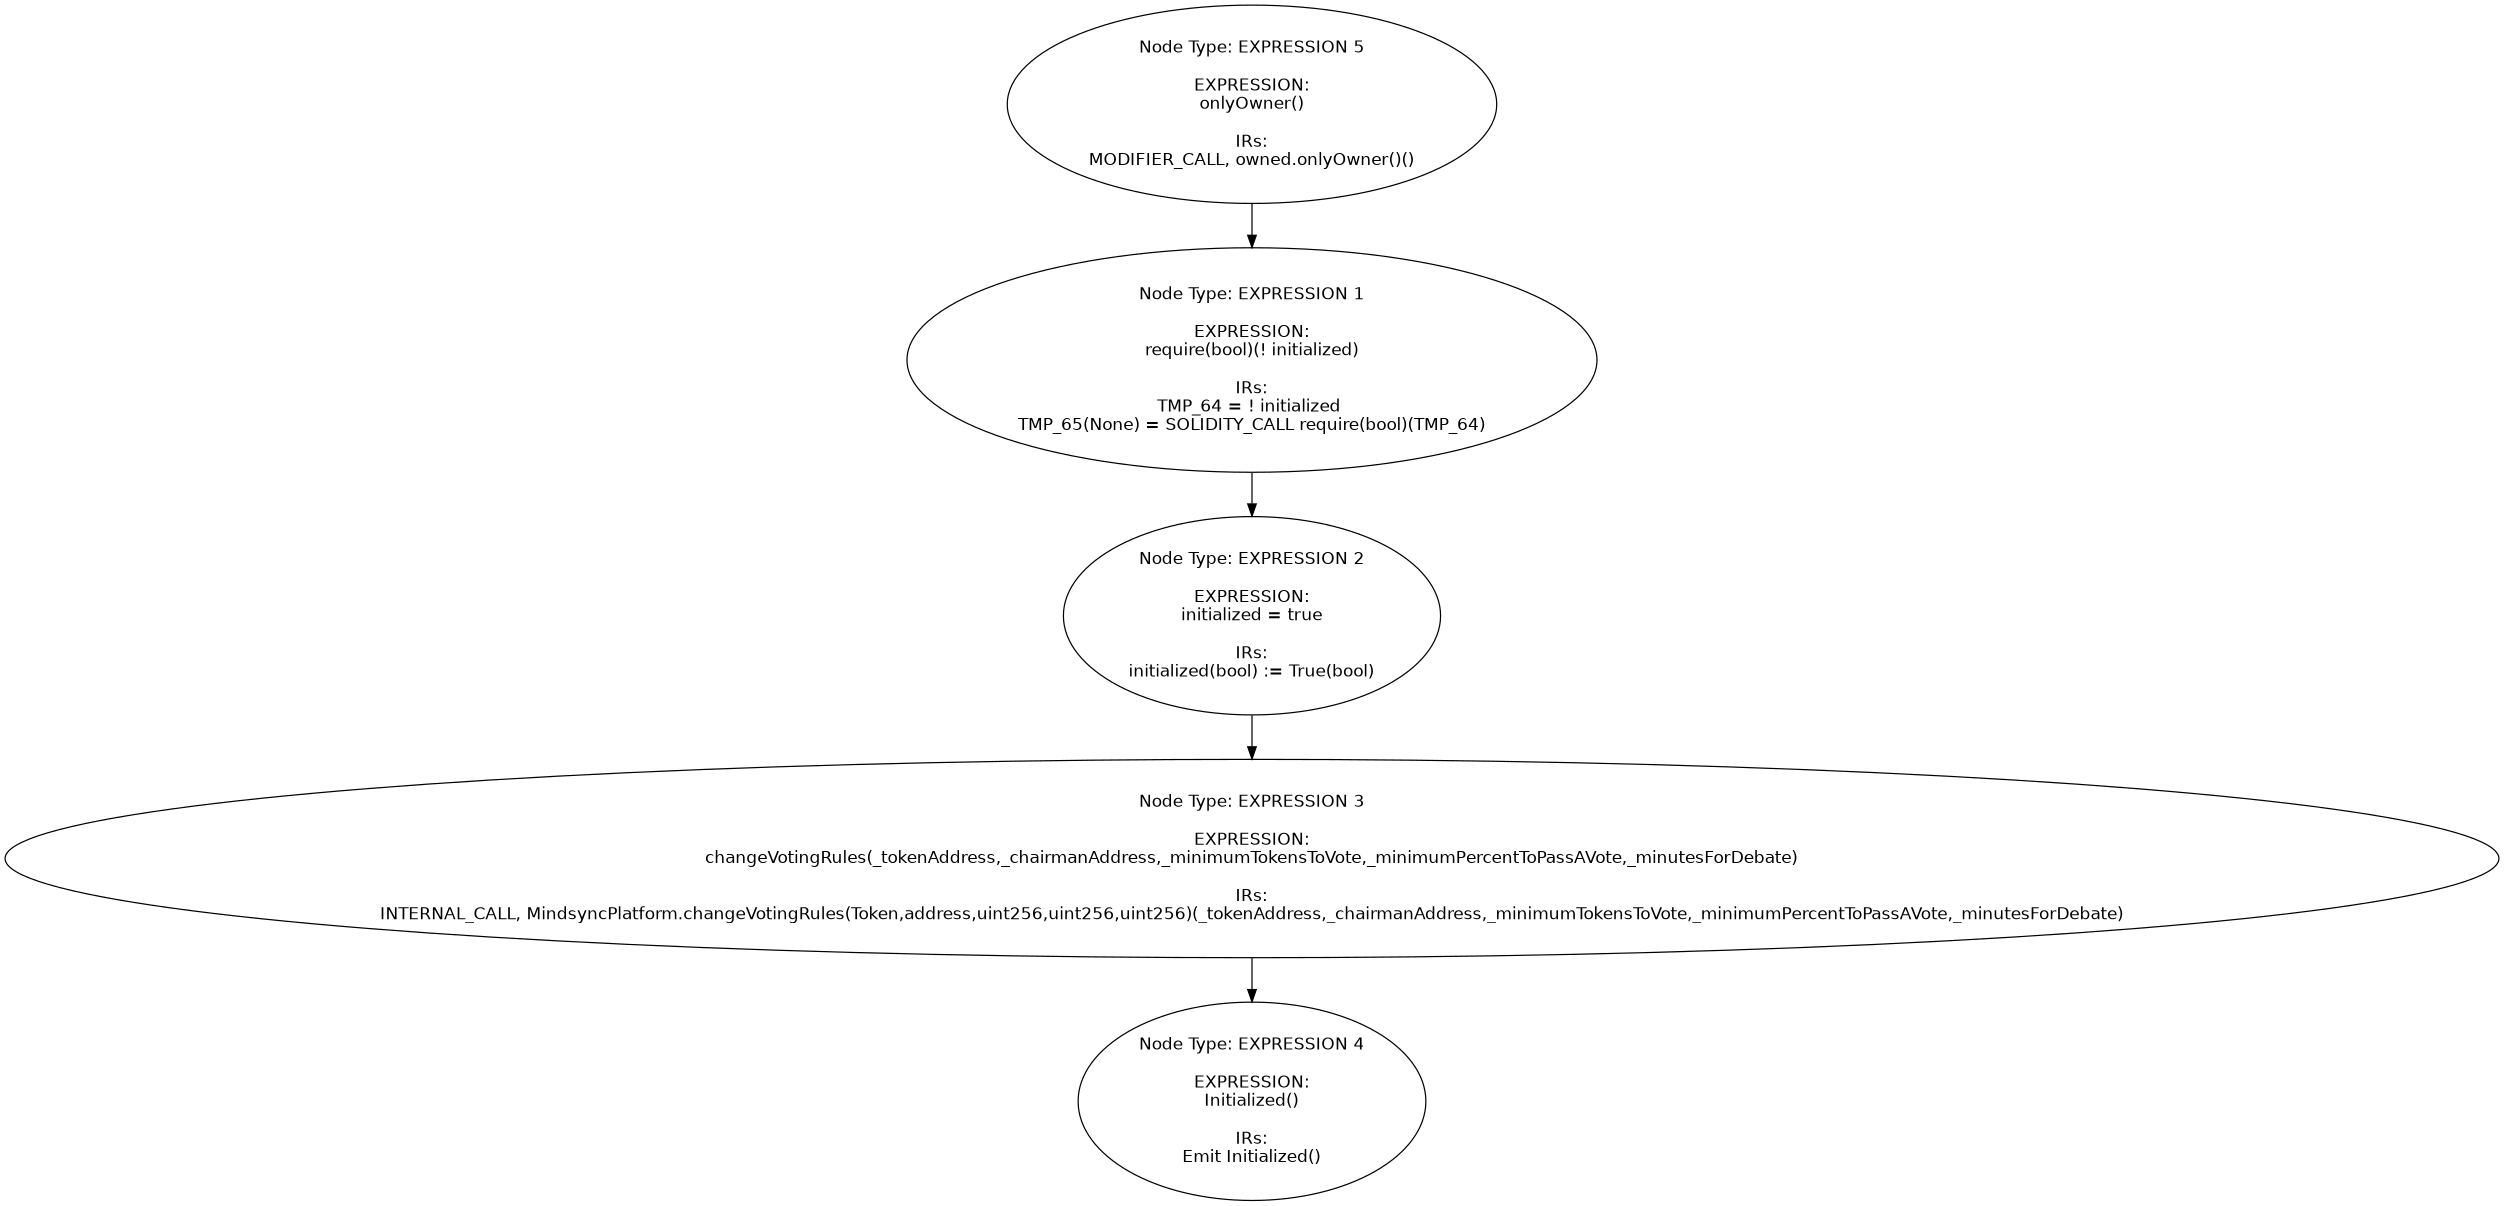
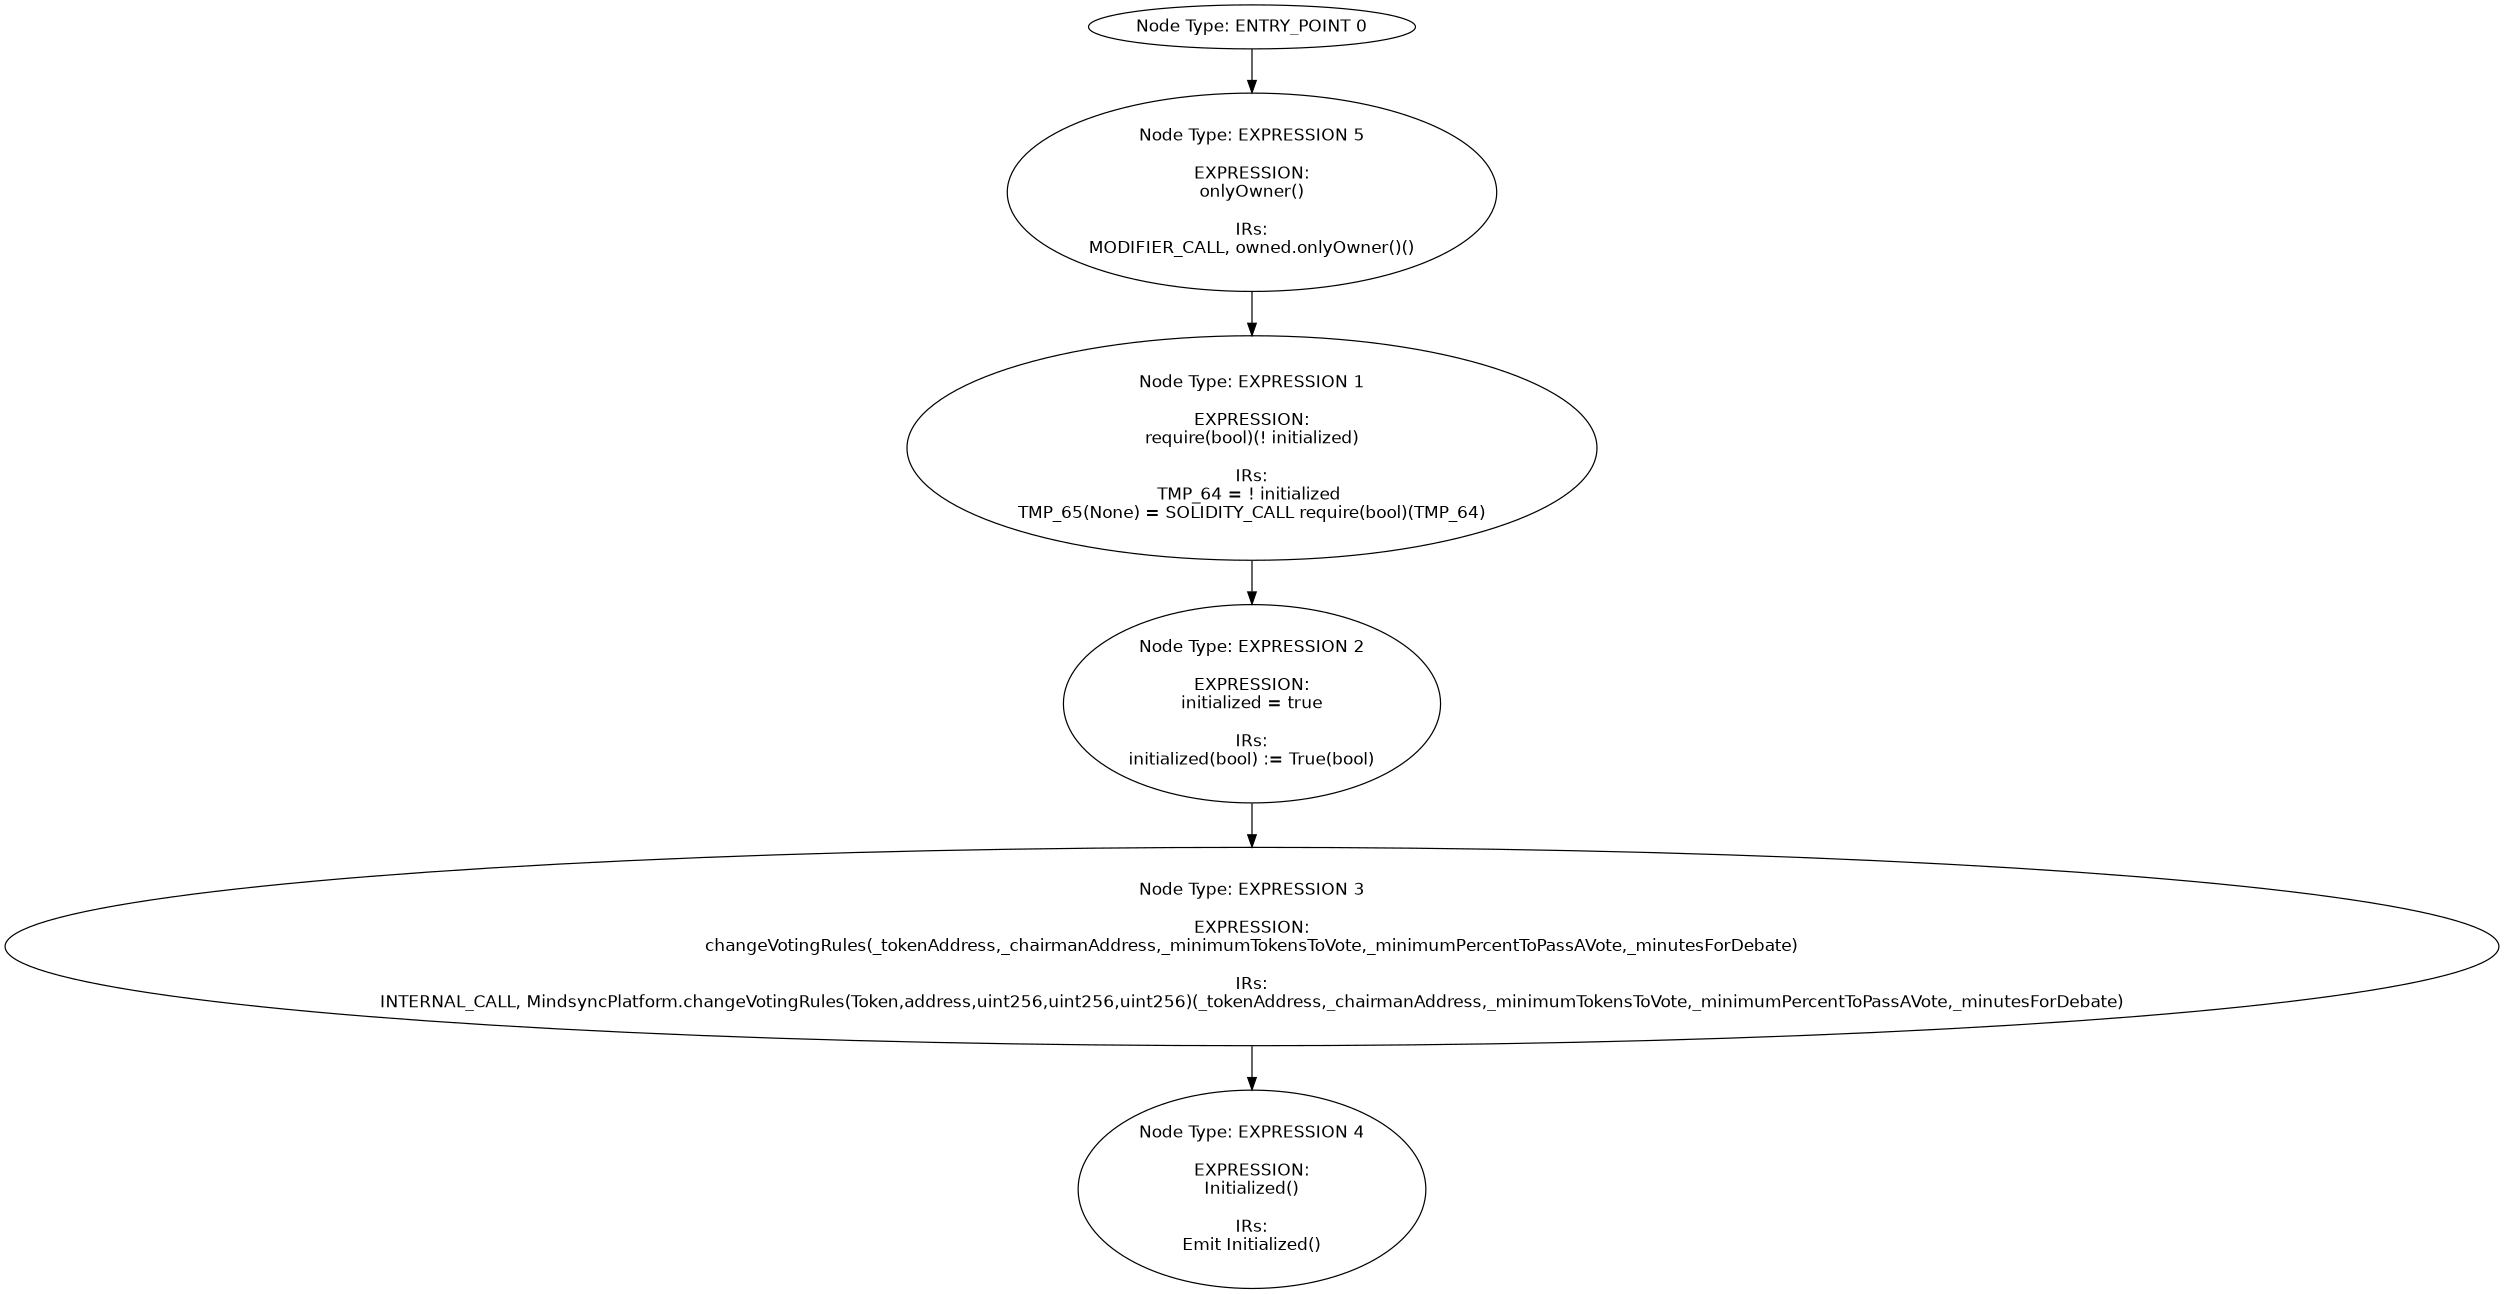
none -> (1252, 27)
